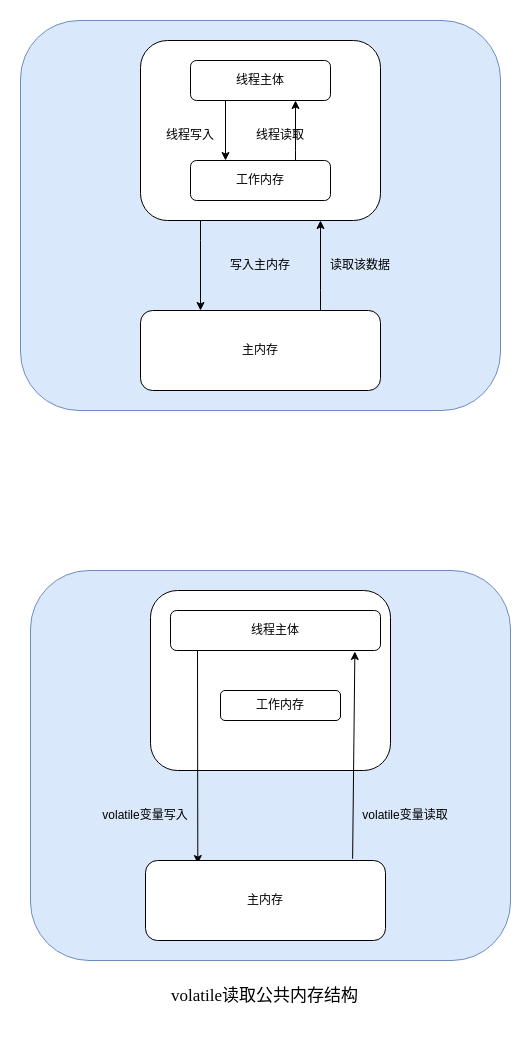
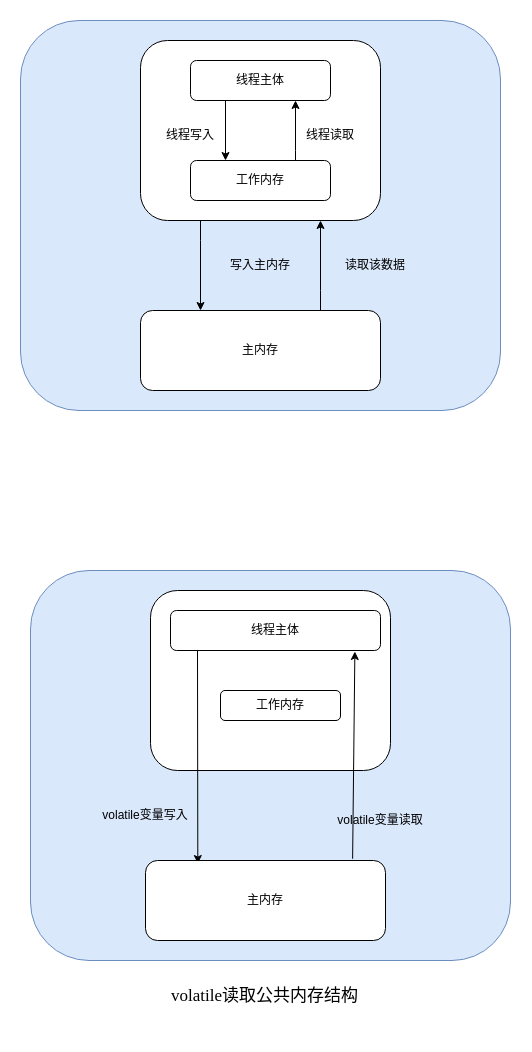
(281, 136) -> (331, 136)
(361, 266) -> (376, 266)
(406, 816) -> (381, 821)
